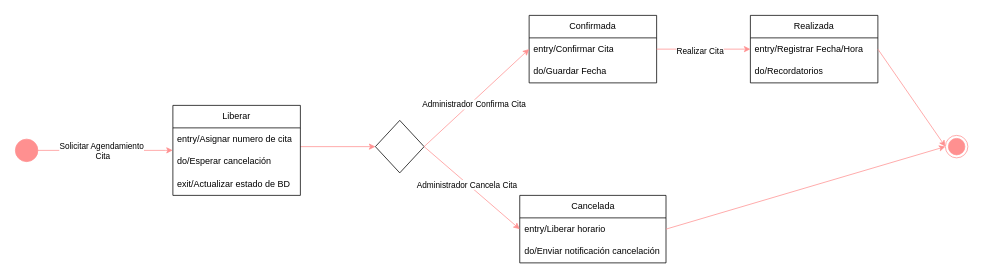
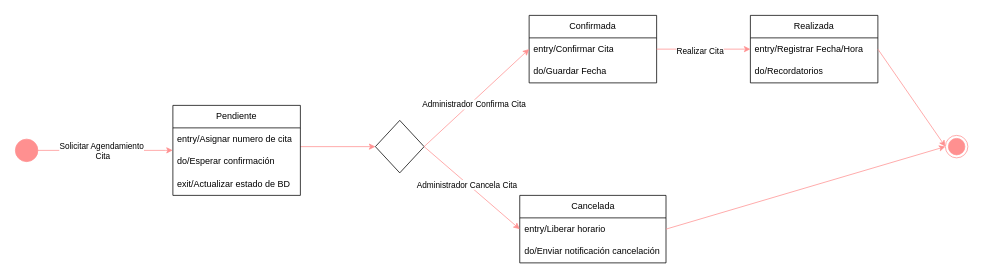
(237, 117) -> (237, 117)
(229, 162) -> (232, 162)
